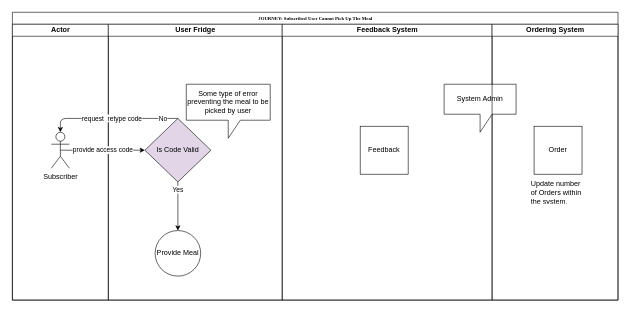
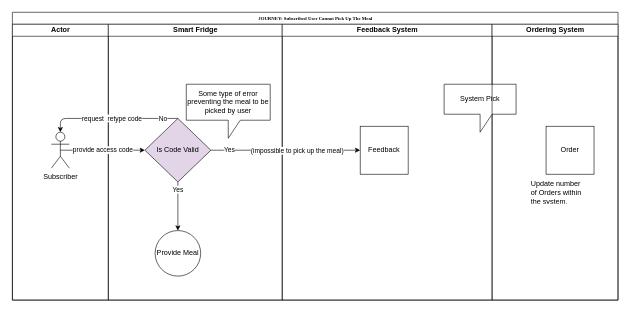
(196, 30) -> (196, 30)
(480, 99) -> (480, 99)
none -> (296, 150)
(558, 150) -> (570, 150)
